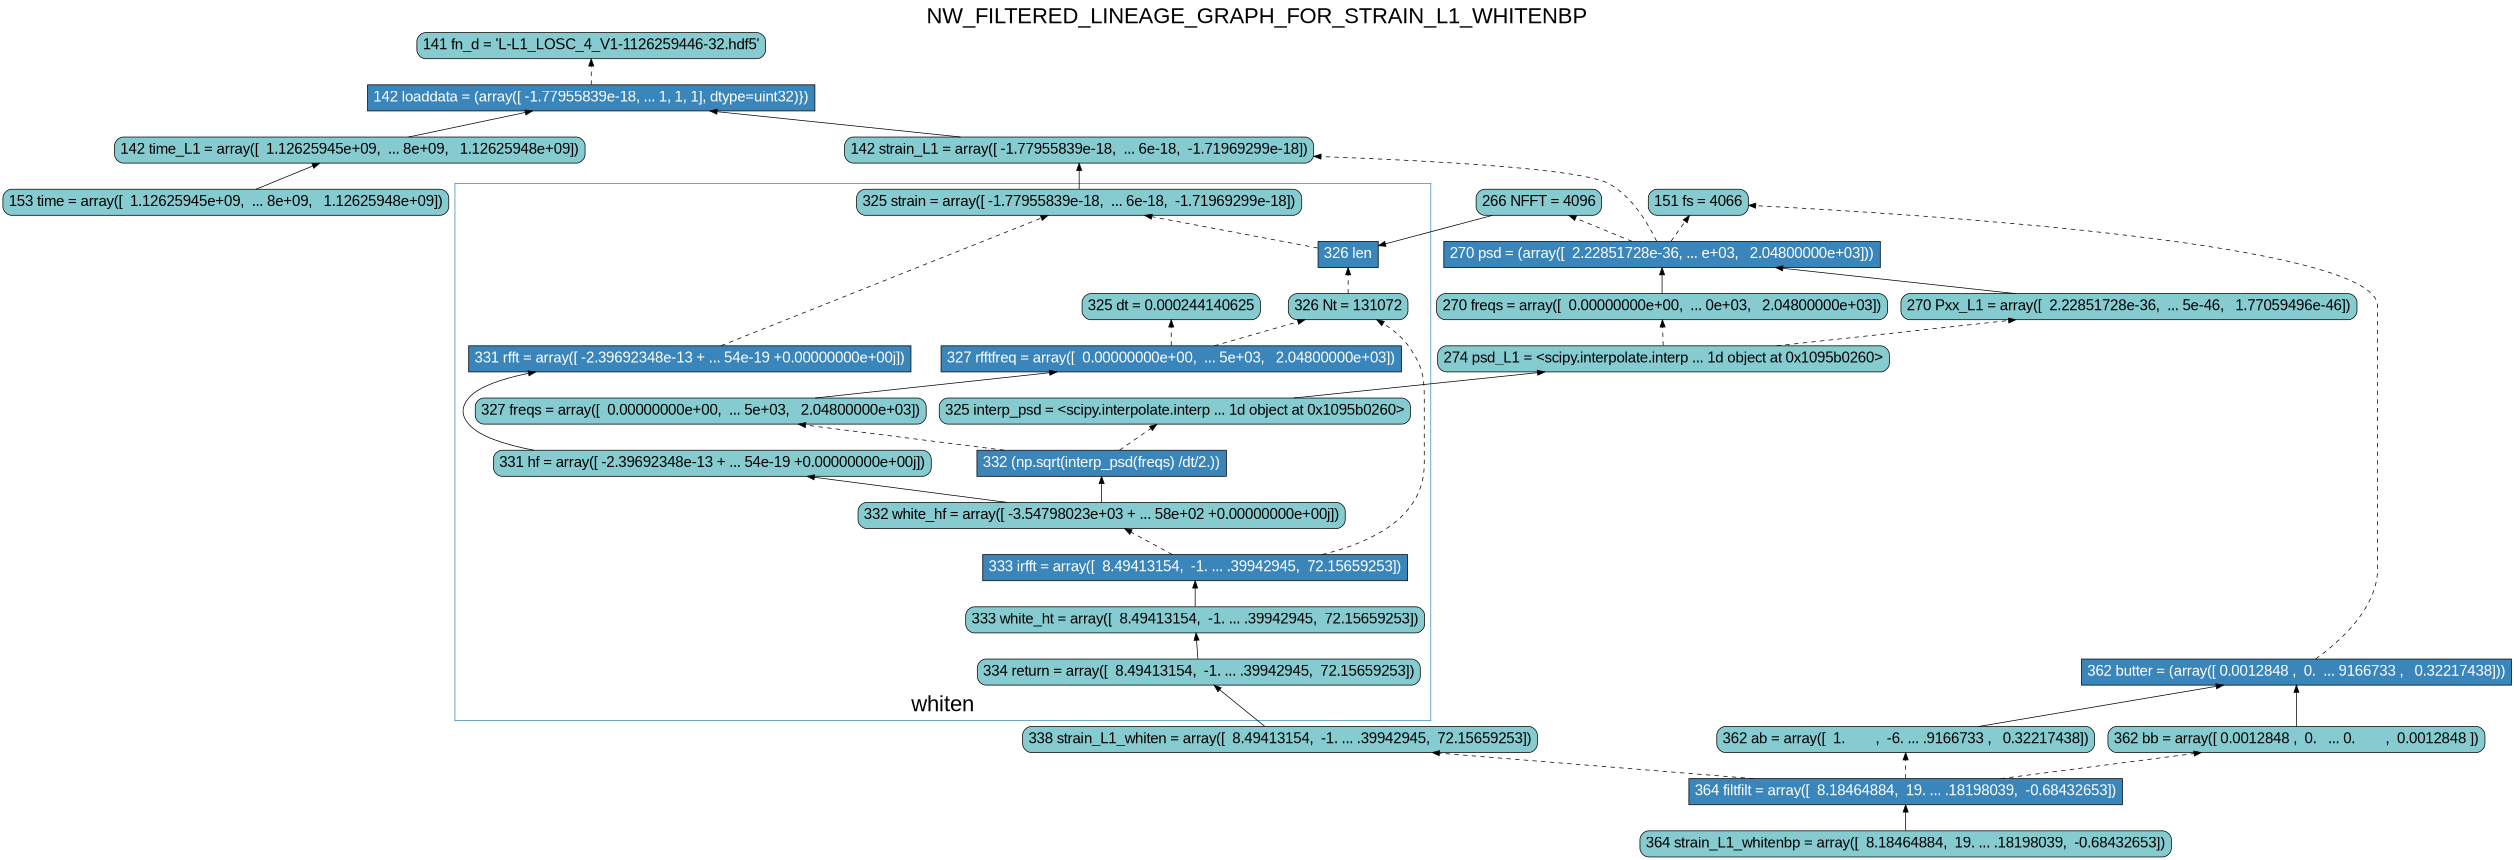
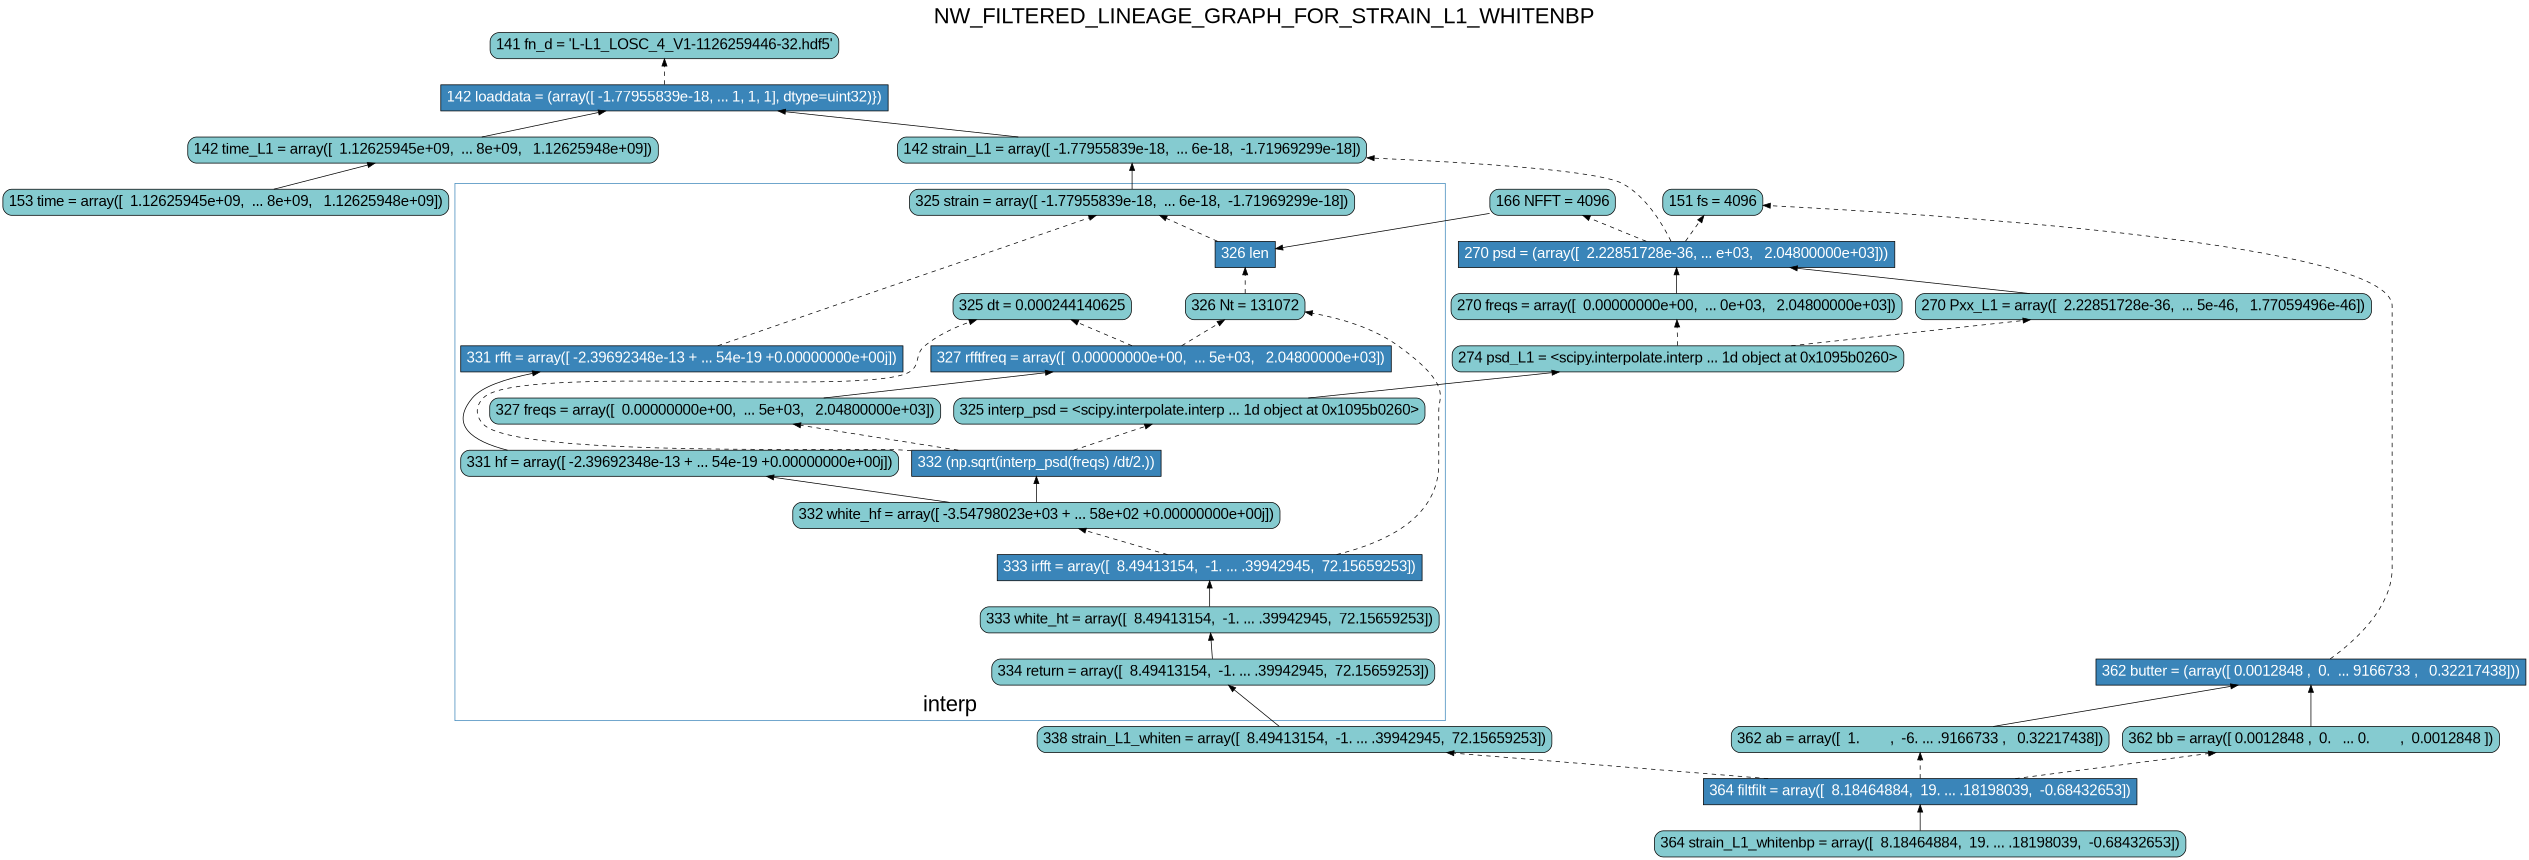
(1539, 202) -> (1553, 202)
(1698, 202) -> (1713, 202)
none -> (507, 389)
(943, 706) -> (950, 706)
